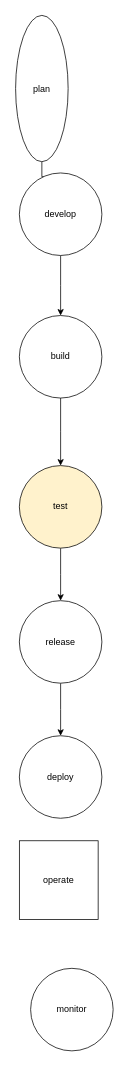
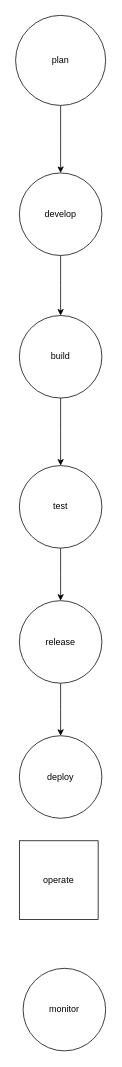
(42, 89) -> (60, 60)
(60, 507) -> (60, 507)
(72, 1009) -> (64, 1009)
